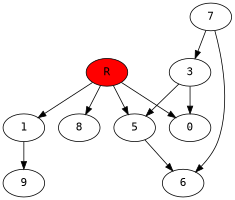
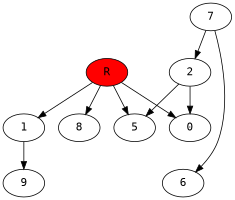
(190, 72) -> (190, 72)
(156, 152) -> none
